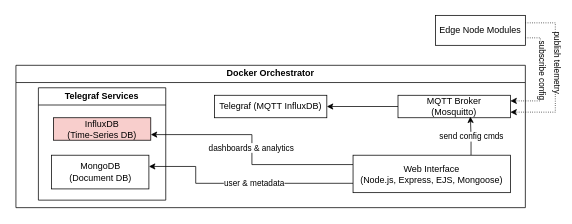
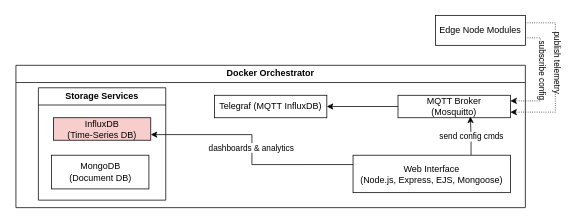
(102, 96) -> (102, 96)
(246, 184) -> none
